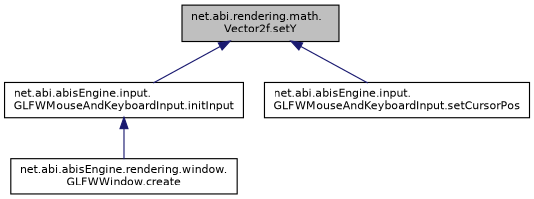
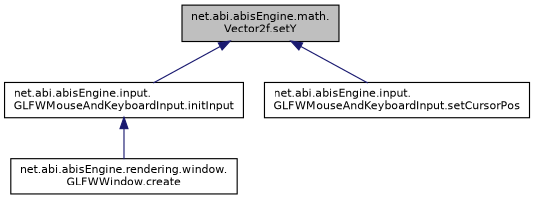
(260, 23) -> (260, 23)
